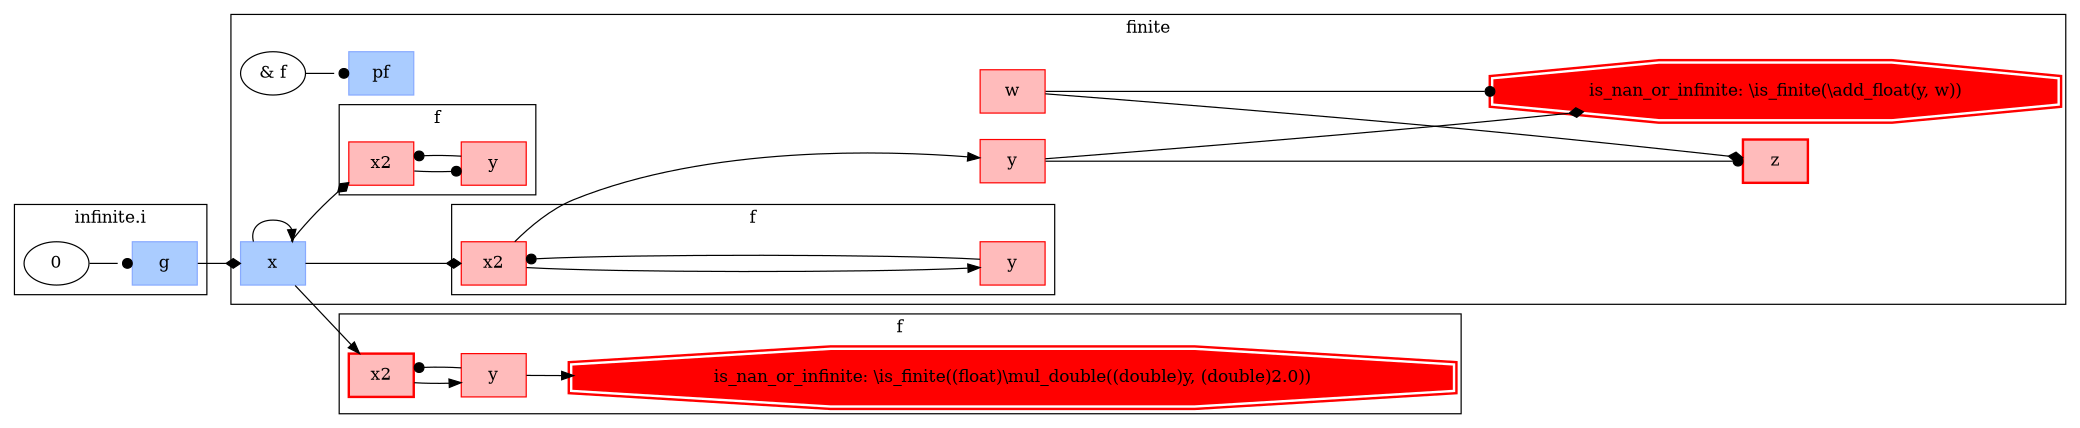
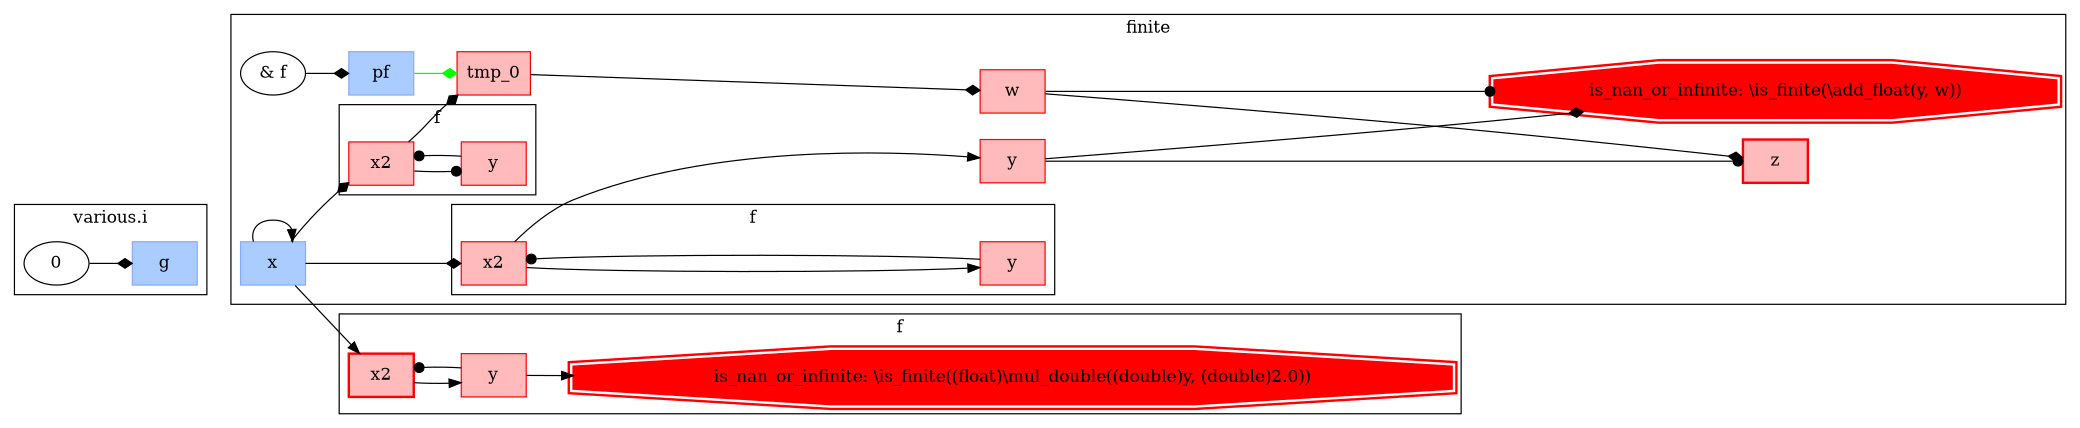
(320, 73) -> (320, 73)
none -> (494, 73)
(111, 218) -> (111, 218)
(104, 263) -> (104, 263)
(215, 263) -> none
